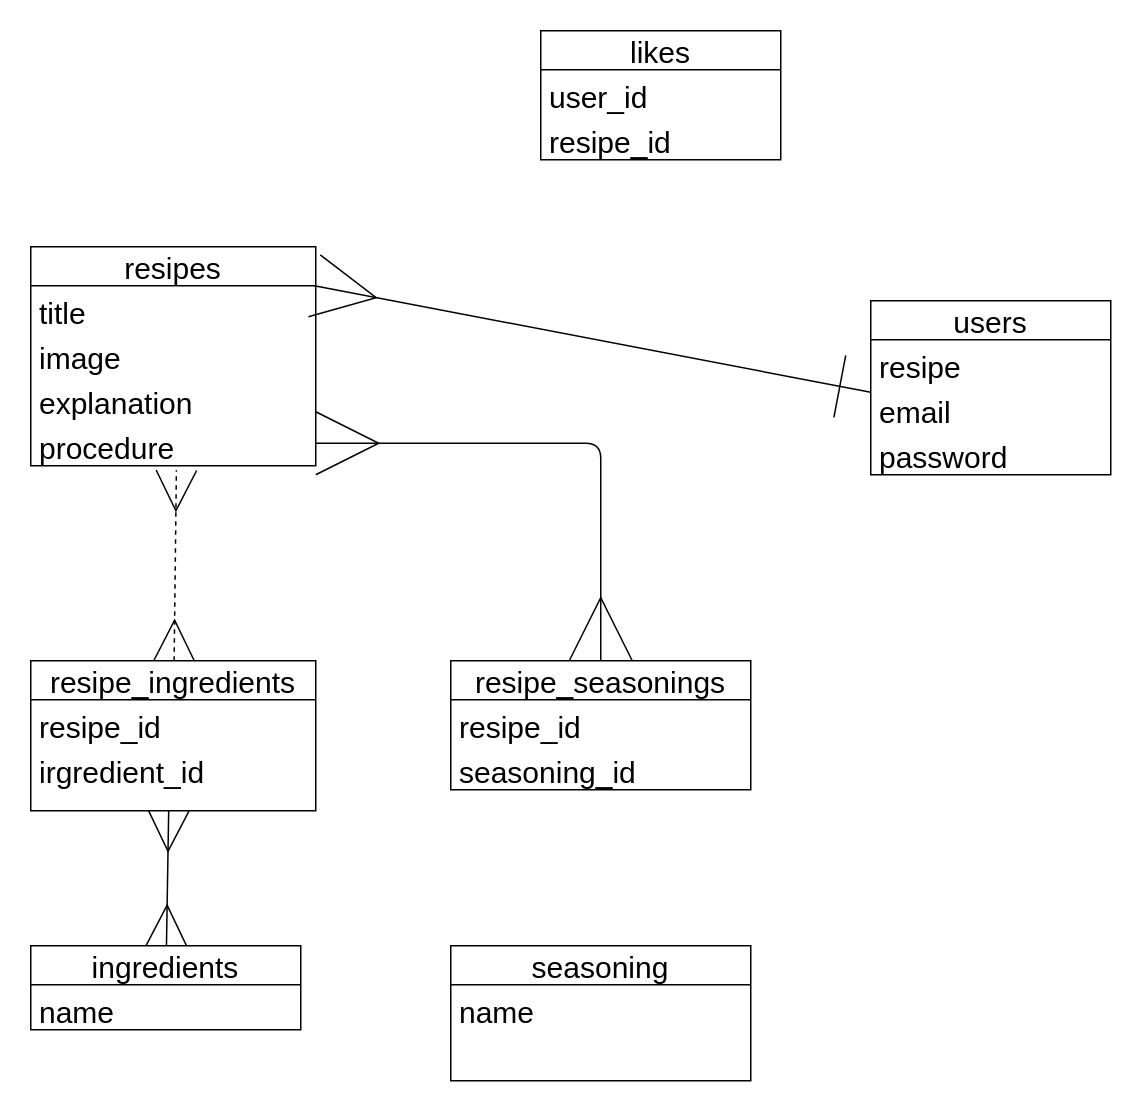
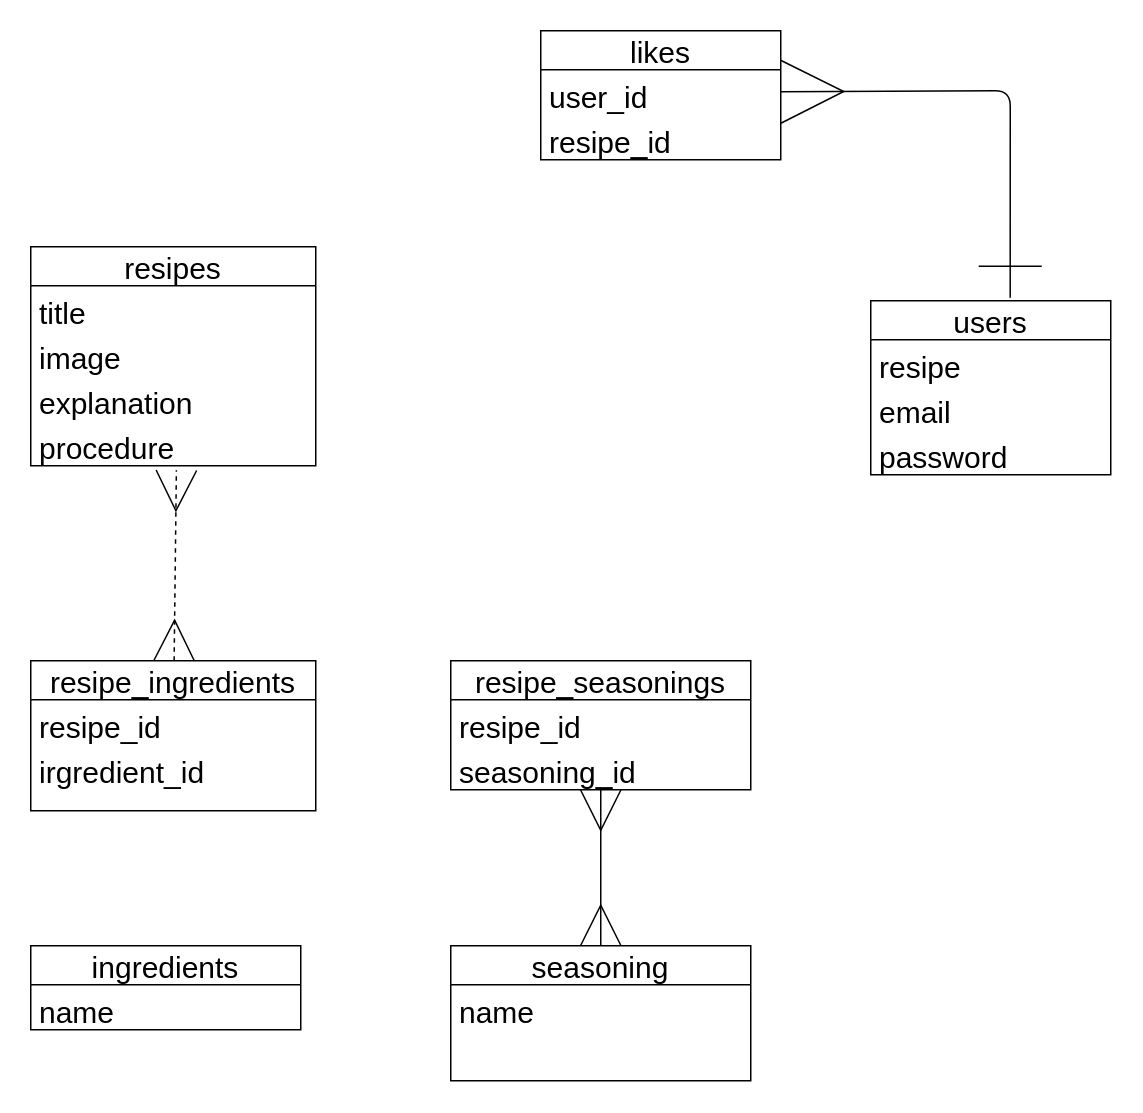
none -> (994, 91)
(593, 339) -> none
(601, 473) -> none
none -> (601, 869)
(168, 880) -> none
